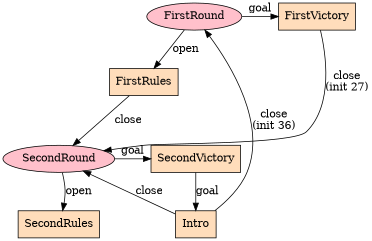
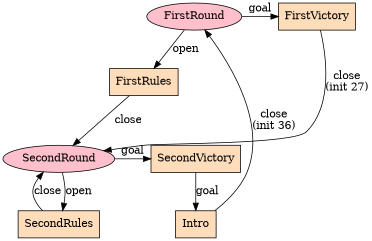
(133, 194) -> (33, 195)
